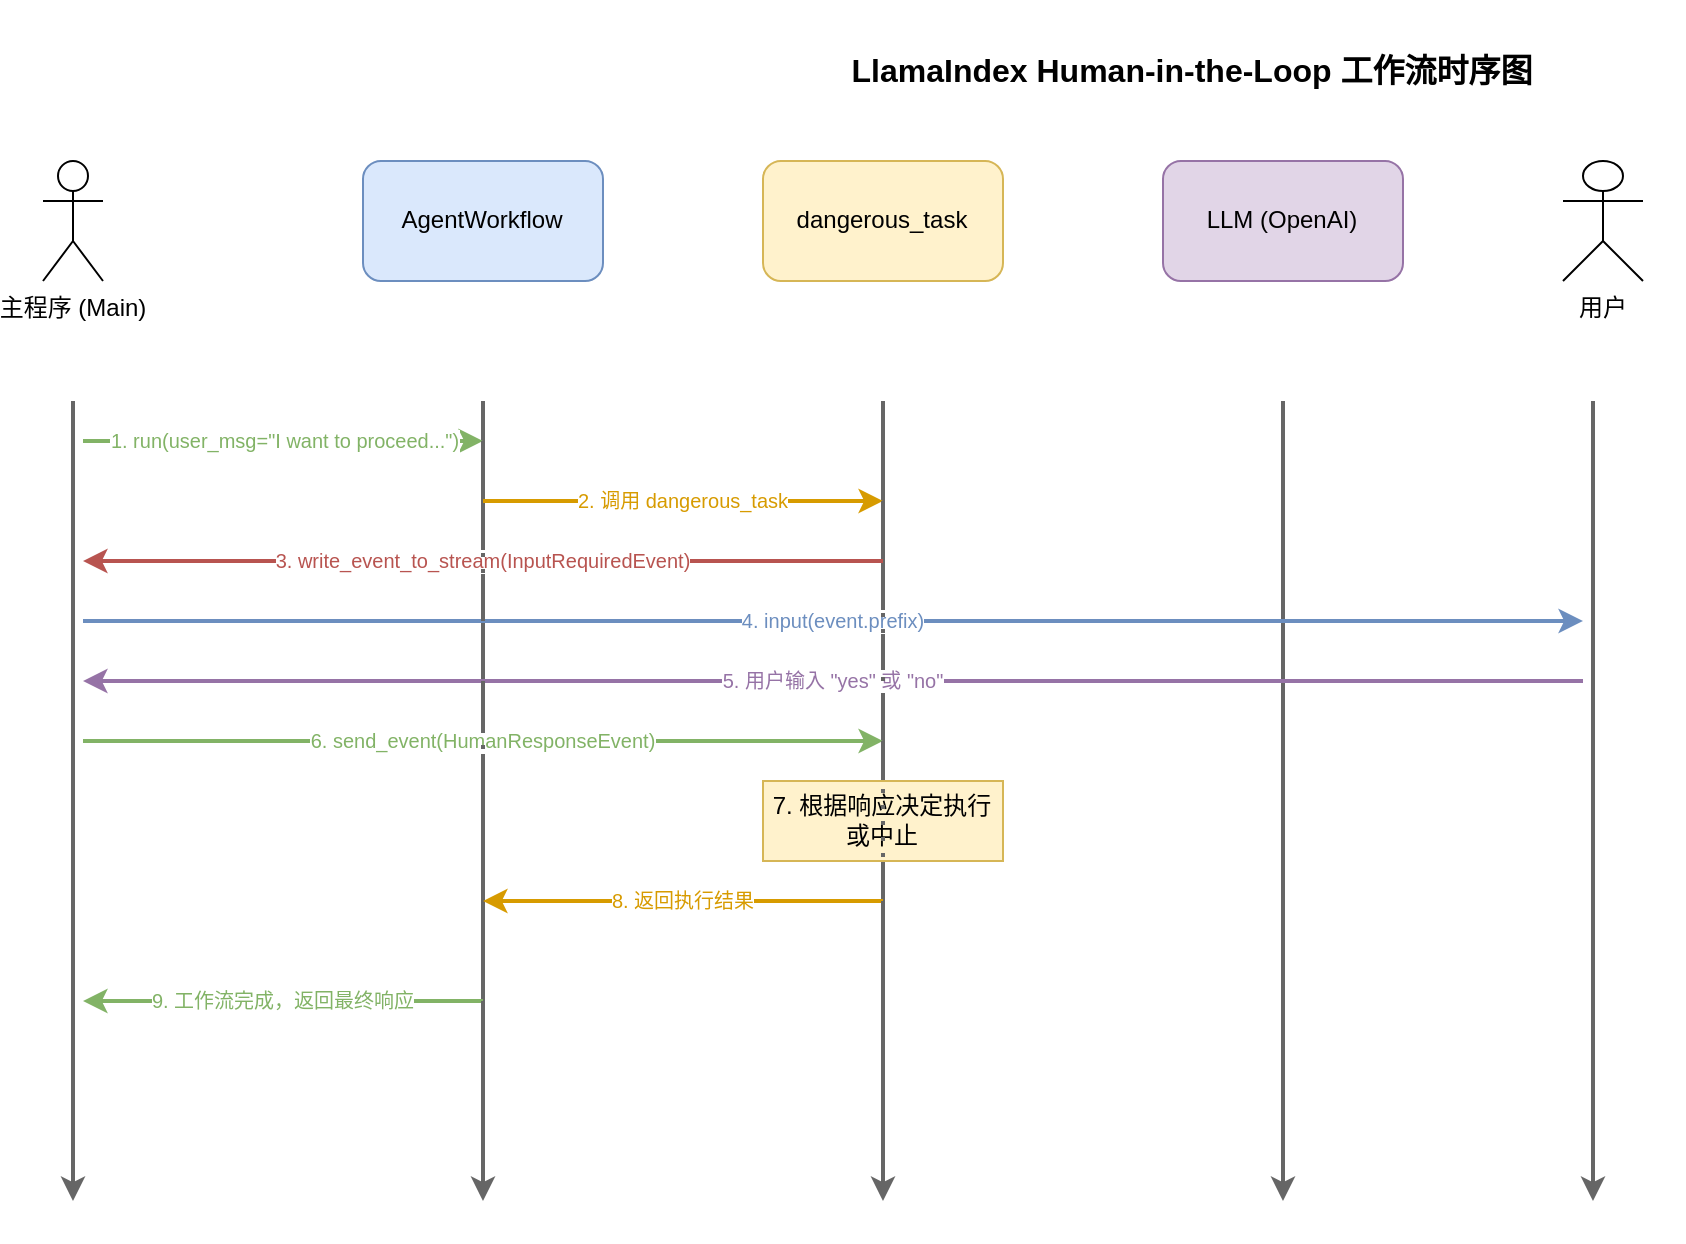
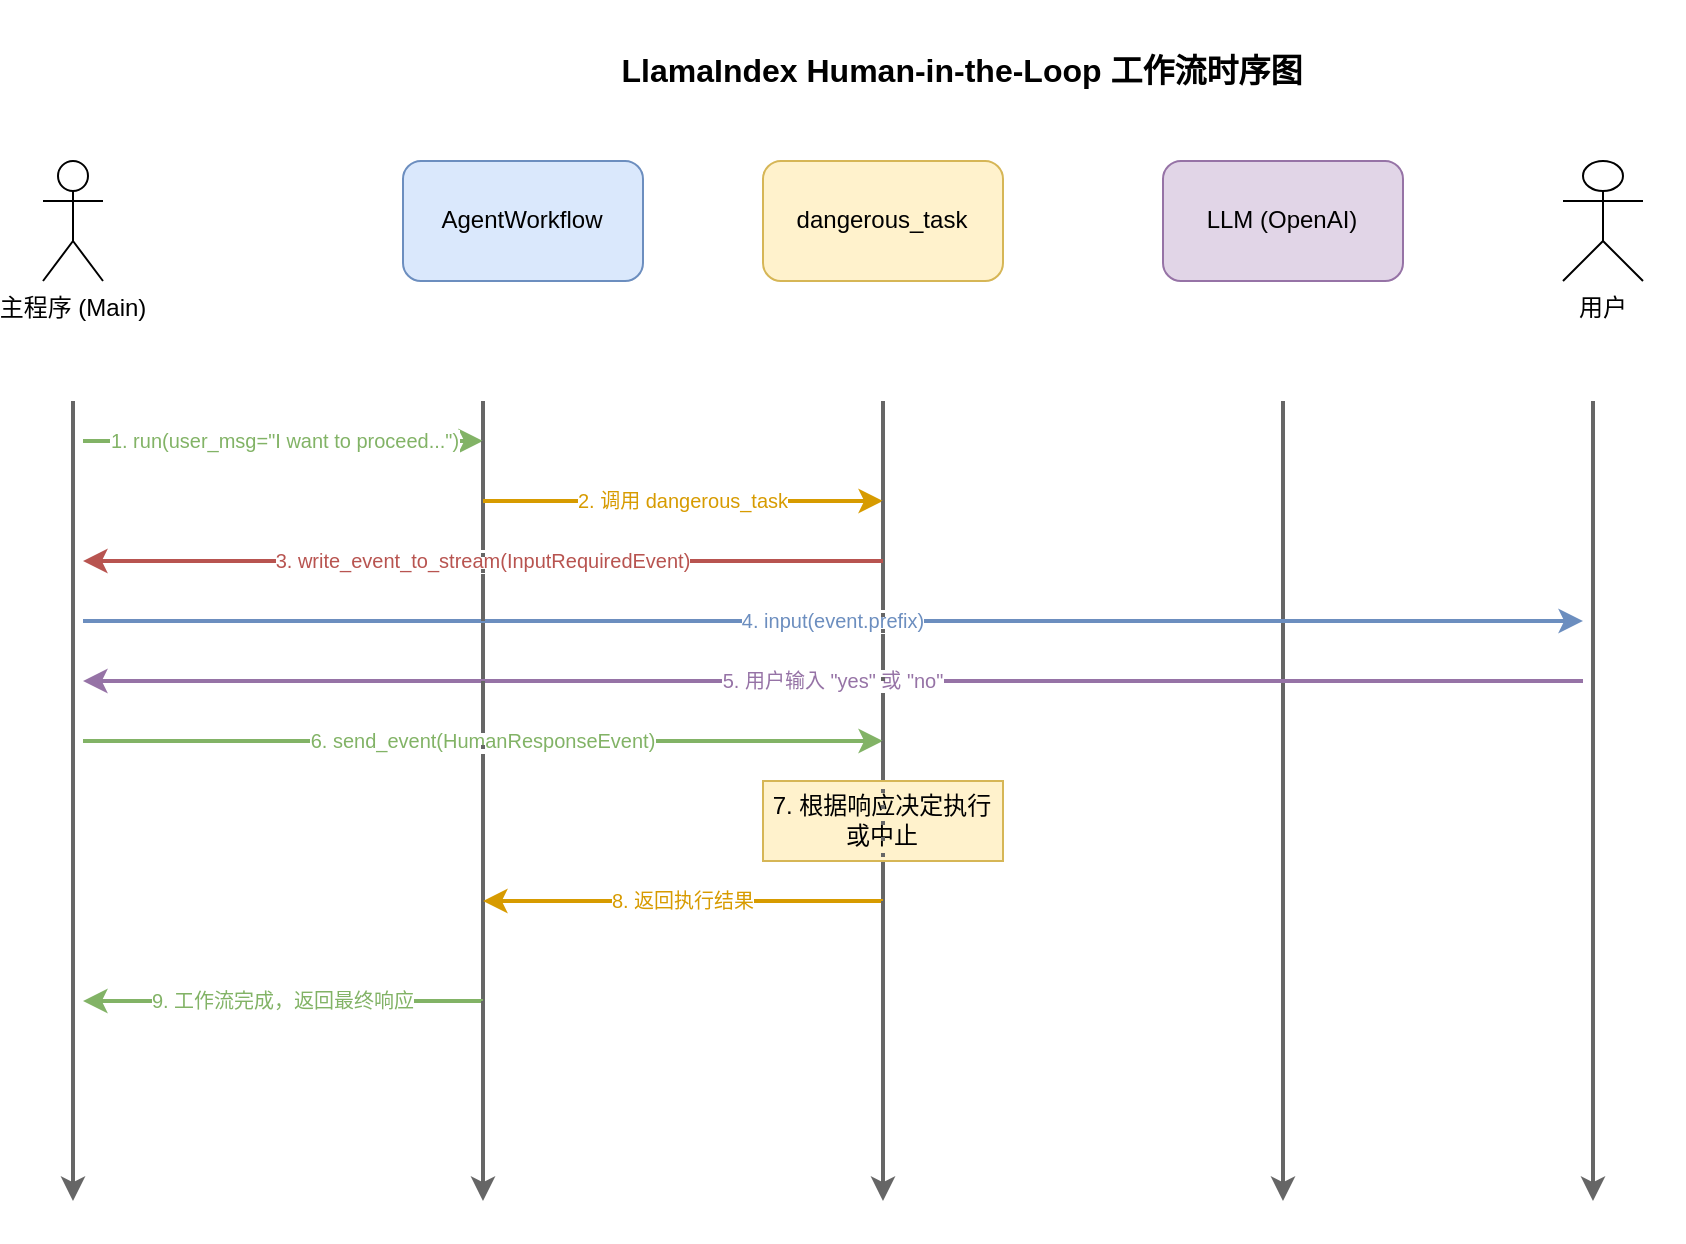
(1193, 71) -> (963, 71)
(483, 221) -> (523, 221)
